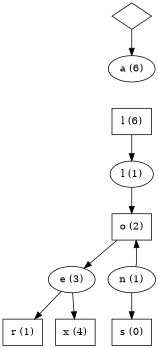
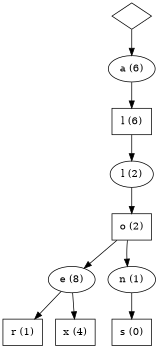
none -> (132, 92)
(132, 174) -> (132, 174)
(137, 257) -> (127, 250)
(72, 280) -> (72, 280)
